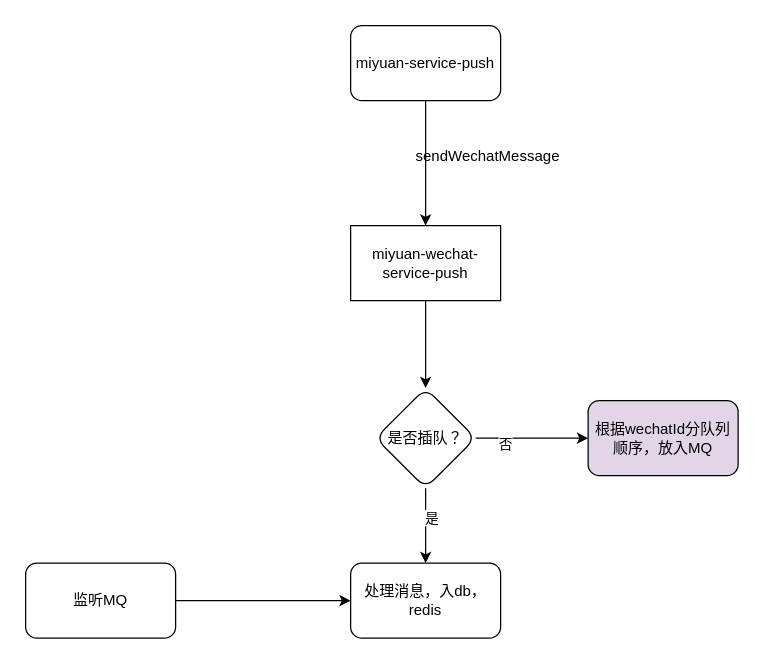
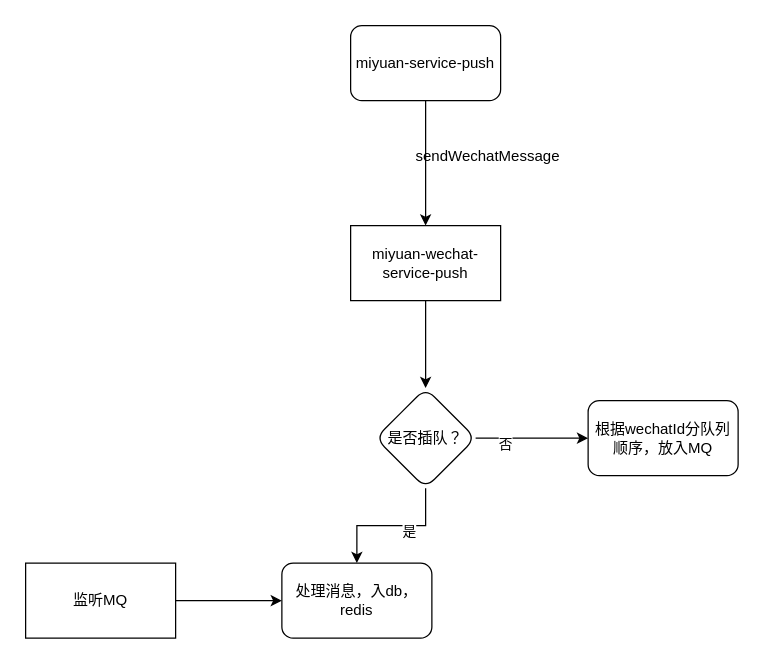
(663, 438) -> (663, 438)
(101, 601) -> (101, 601)
(426, 601) -> (357, 601)
